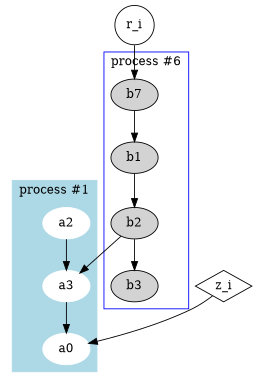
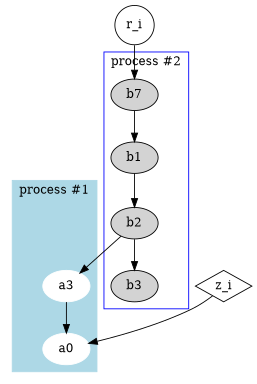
(146, 62) -> (146, 62)
(66, 223) -> none
